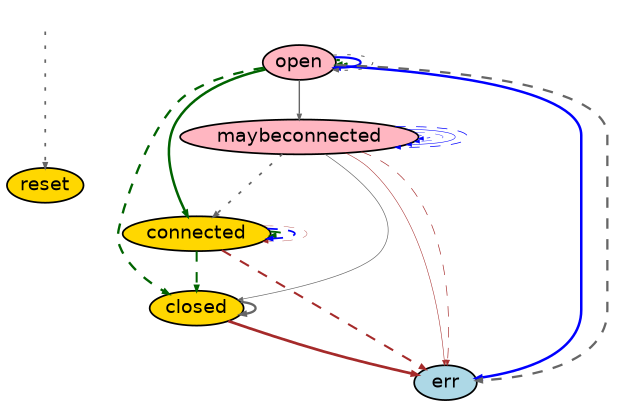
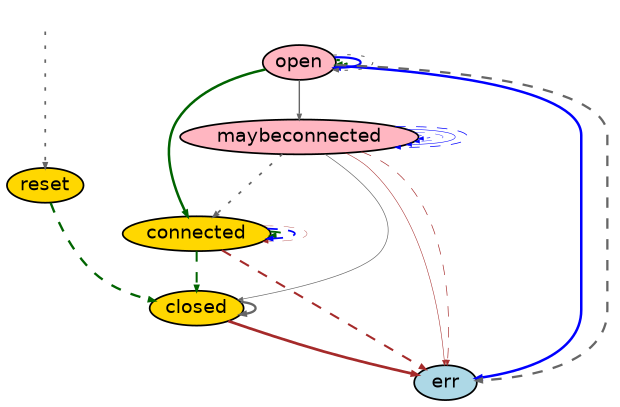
(144, 156) -> (87, 265)
